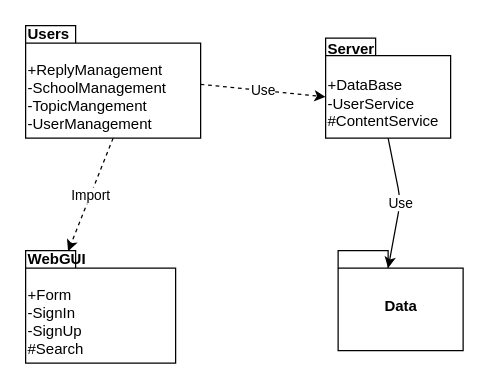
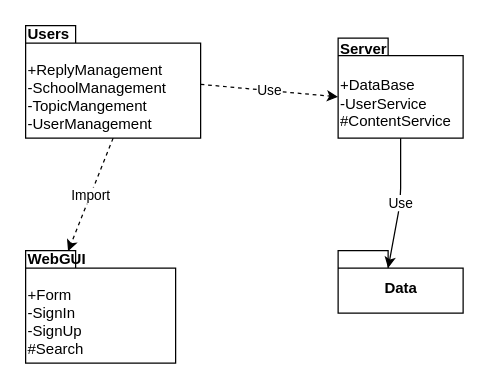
(388, 88) -> (401, 88)
(401, 301) -> (401, 282)
